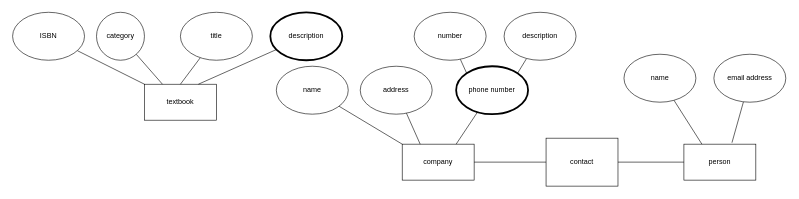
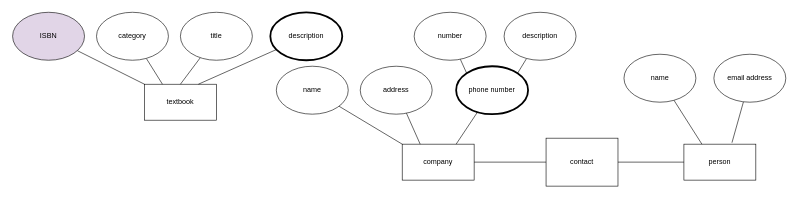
(48, 36) -> (48, 36)
(120, 36) -> (132, 36)
